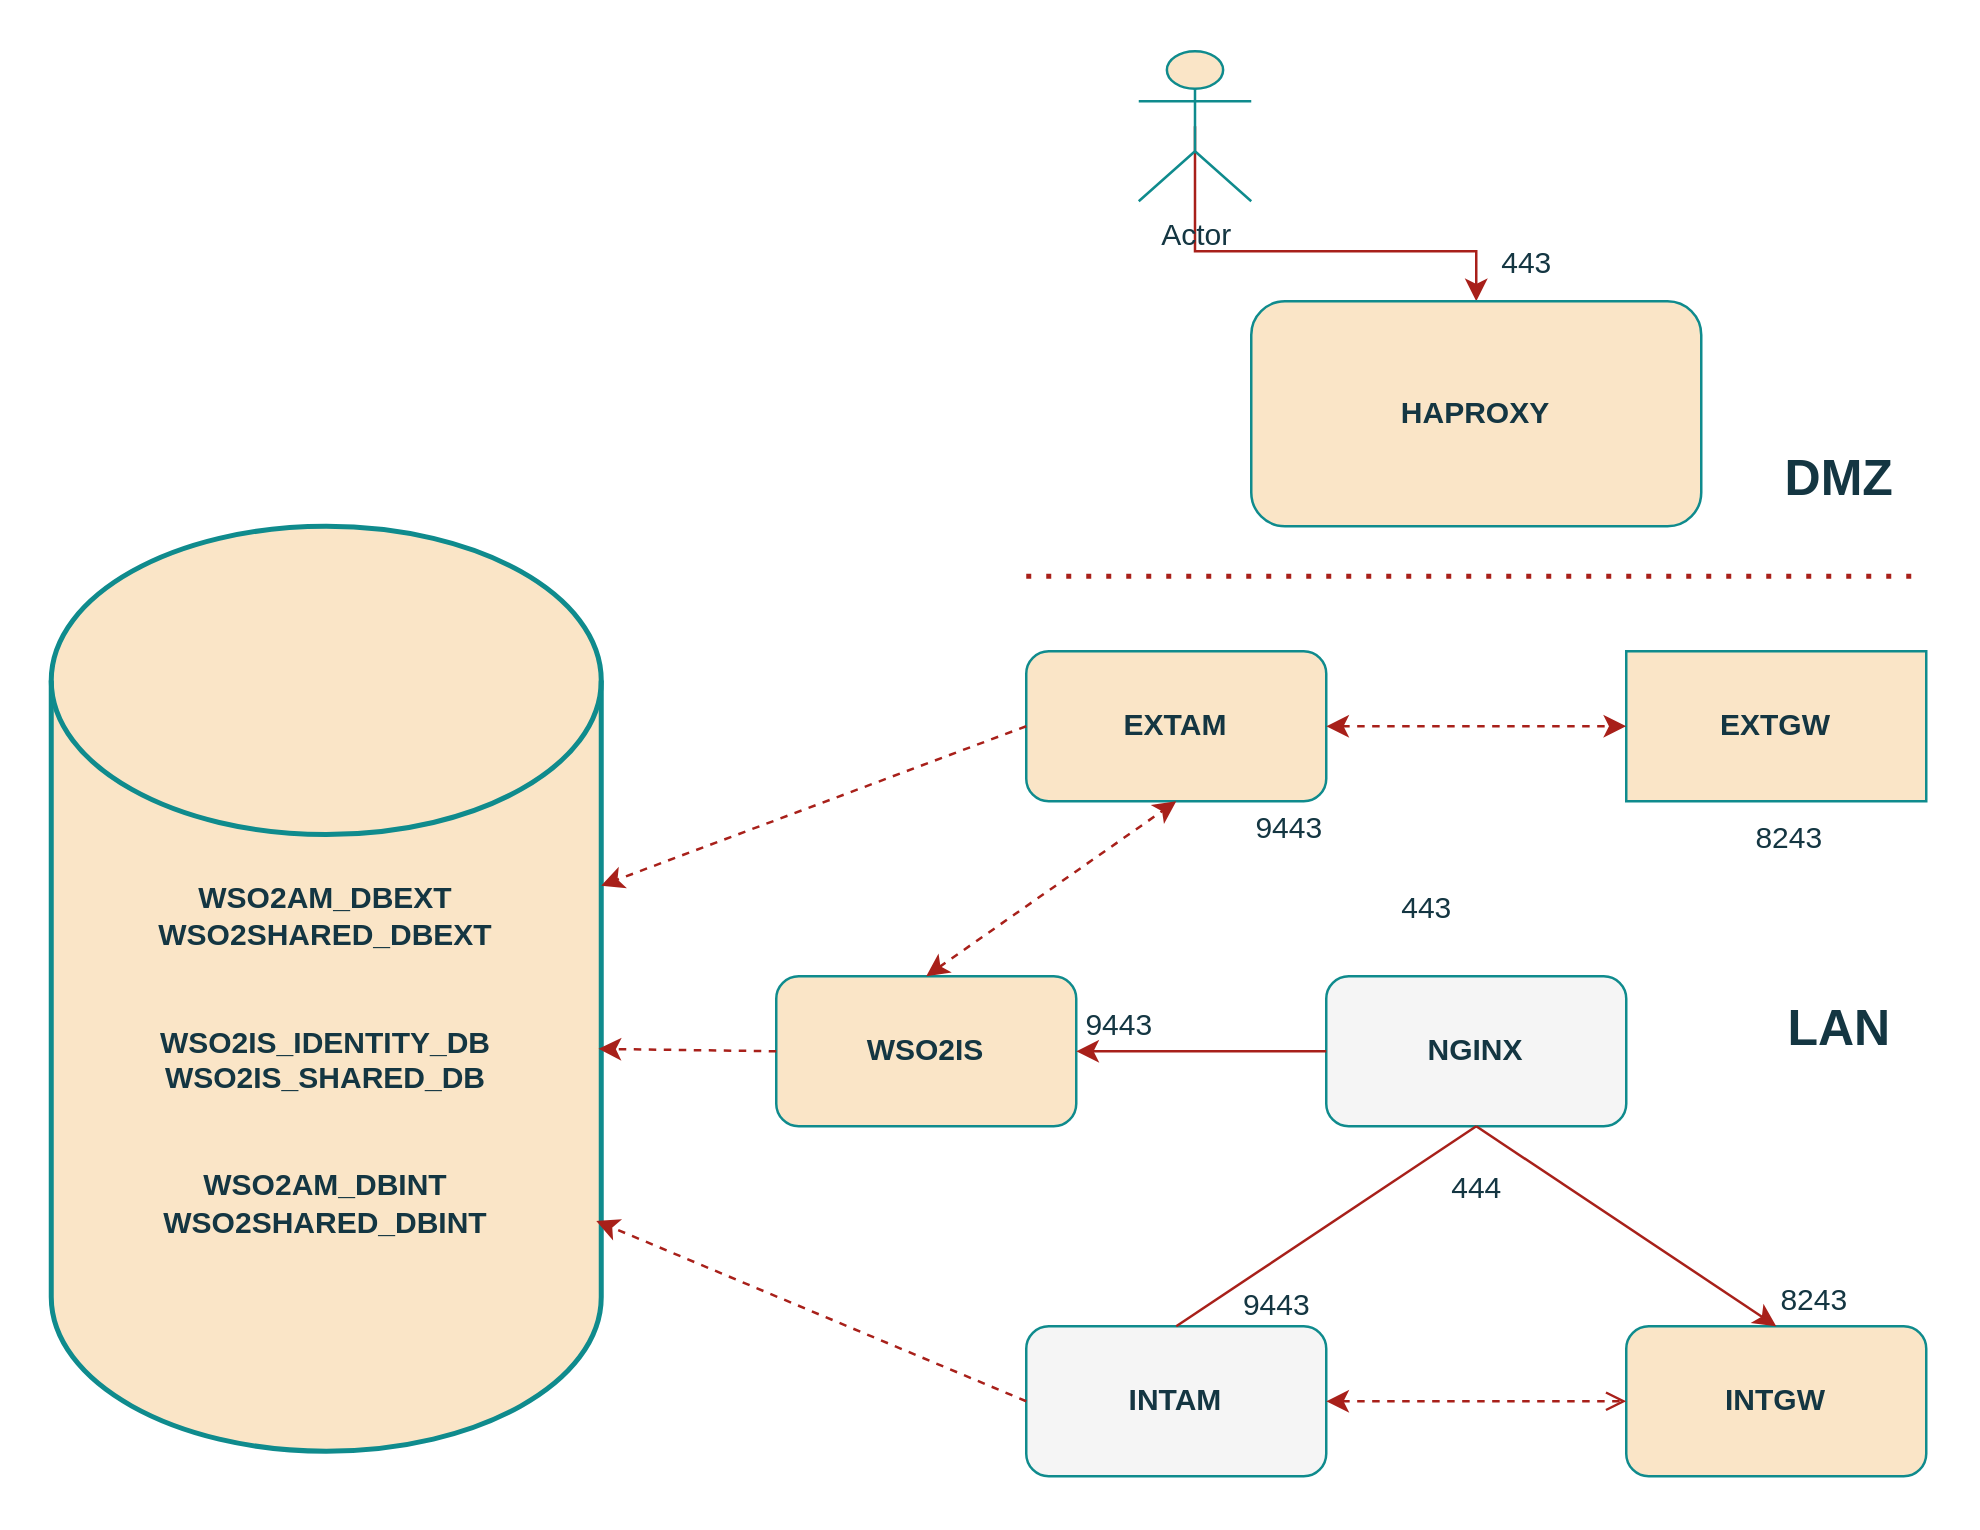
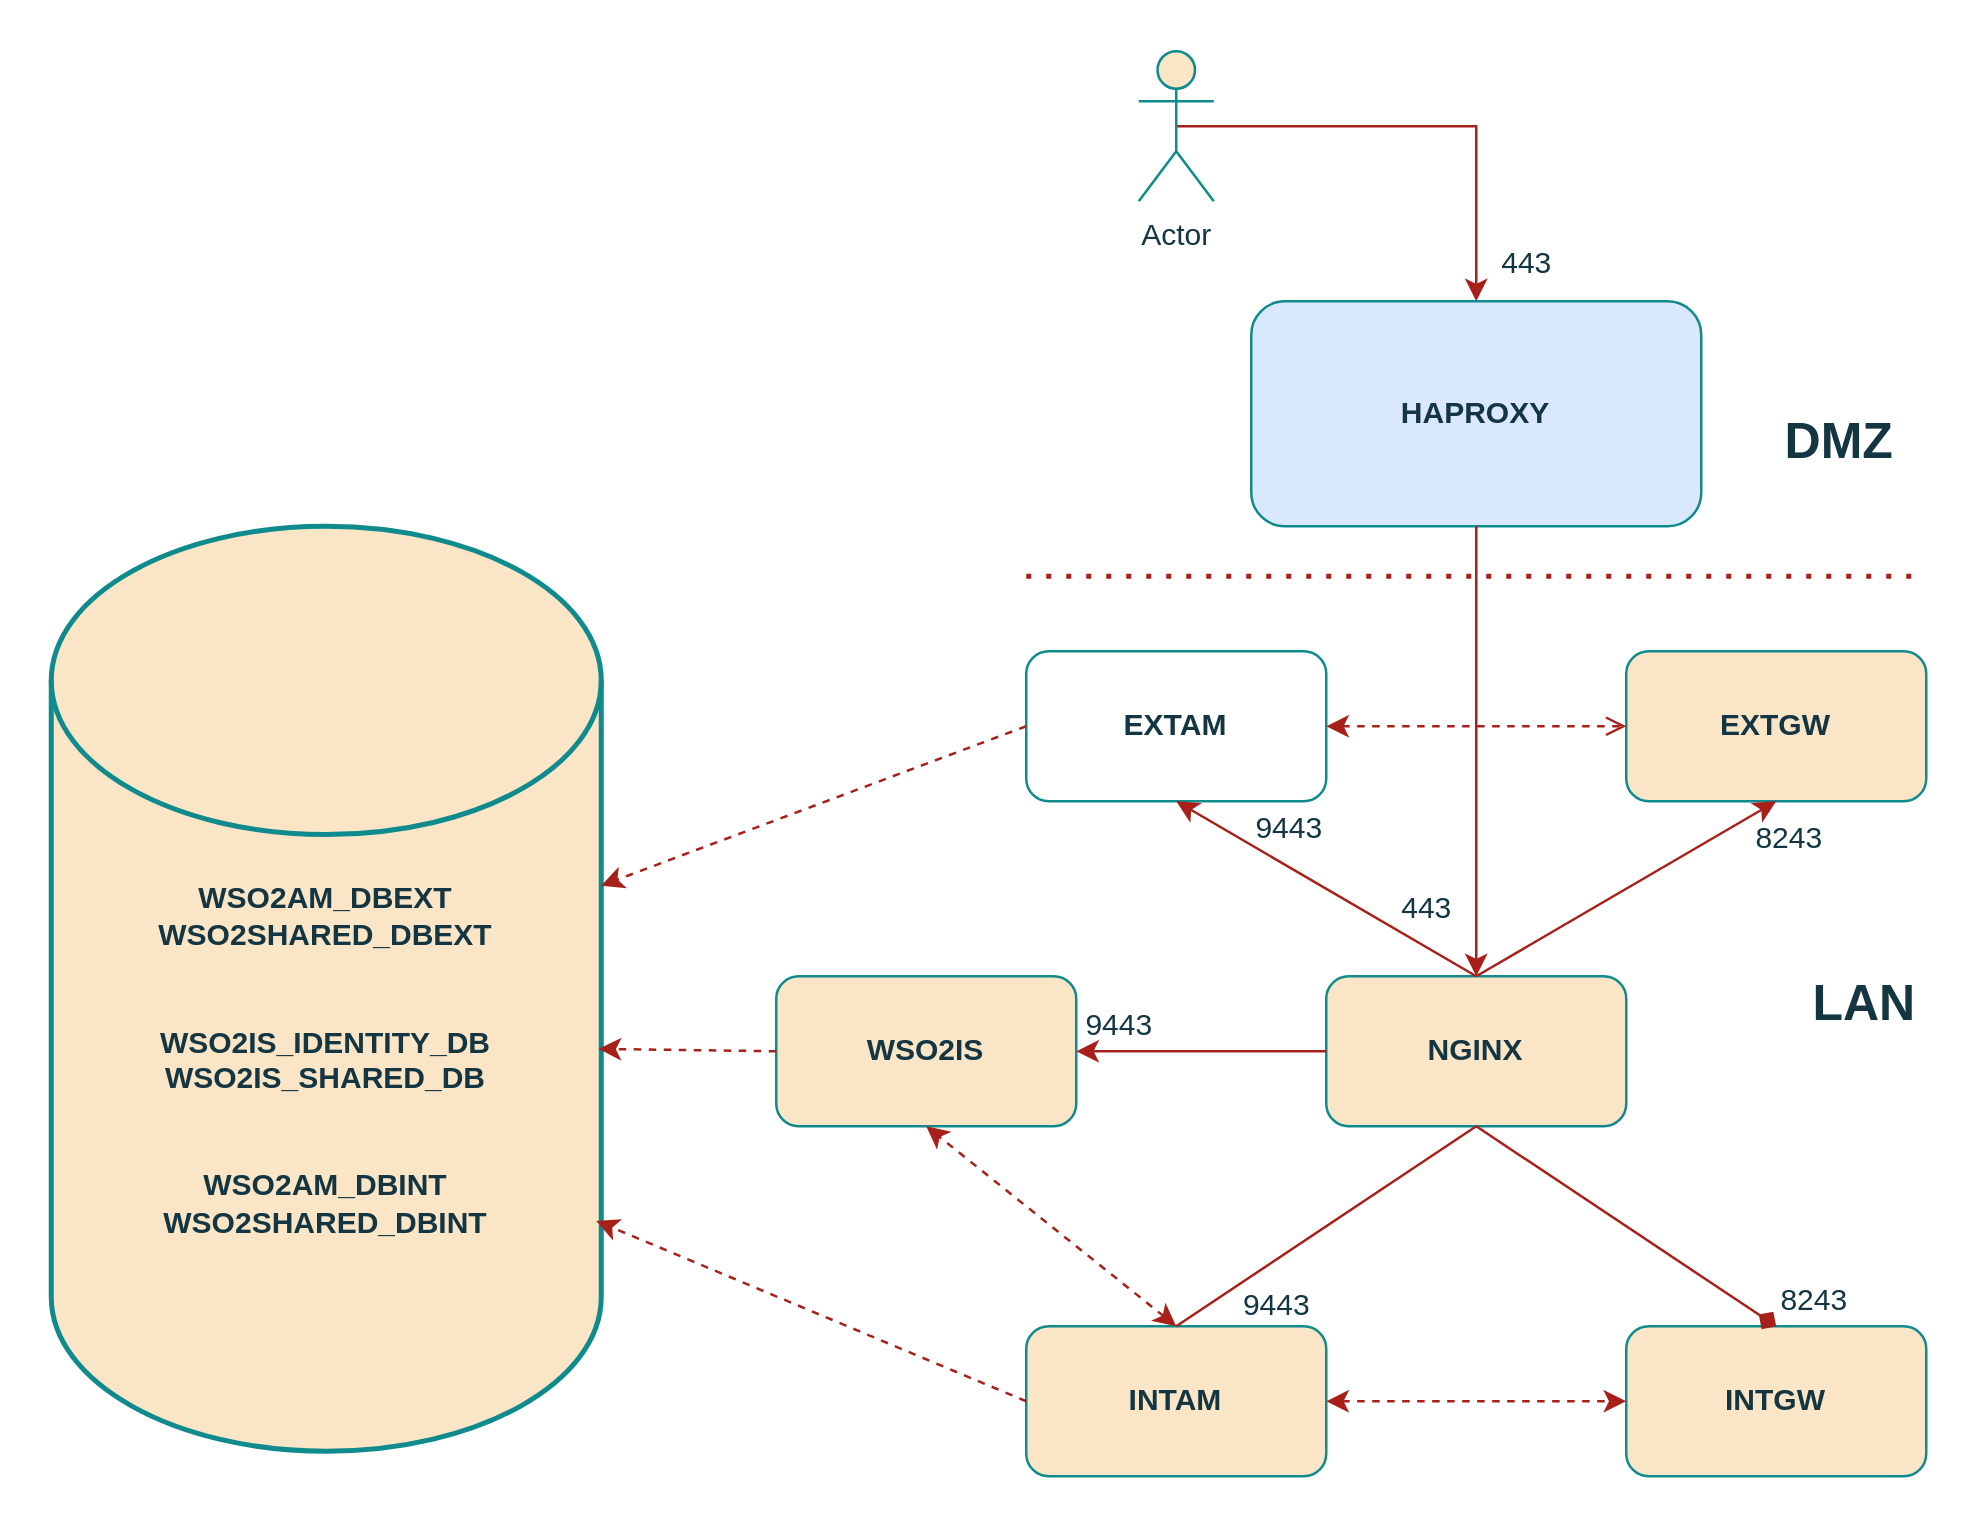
(1195, 126) -> (1176, 126)
(1476, 414) -> (1476, 414)
(1839, 476) -> (1839, 439)
(1176, 726) -> (1176, 726)
(1608, 726) -> (1612, 726)
(1776, 726) -> (1776, 726)
none -> (1476, 845)
(1051, 889) -> none
none -> (1333, 893)
none -> (1620, 893)
(1839, 1026) -> (1864, 1001)
(1476, 1051) -> (1476, 1051)
(1476, 1189) -> none
none -> (1051, 1226)
(1760, 1315) -> (1759, 1315)
(1176, 1401) -> (1176, 1401)
(1612, 1401) -> (1608, 1401)
